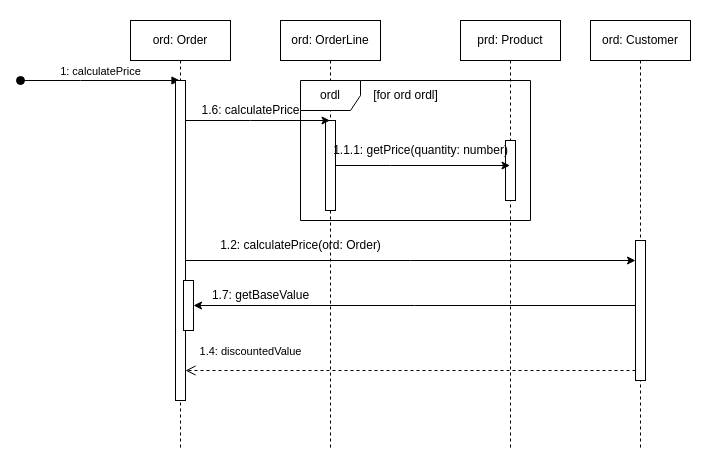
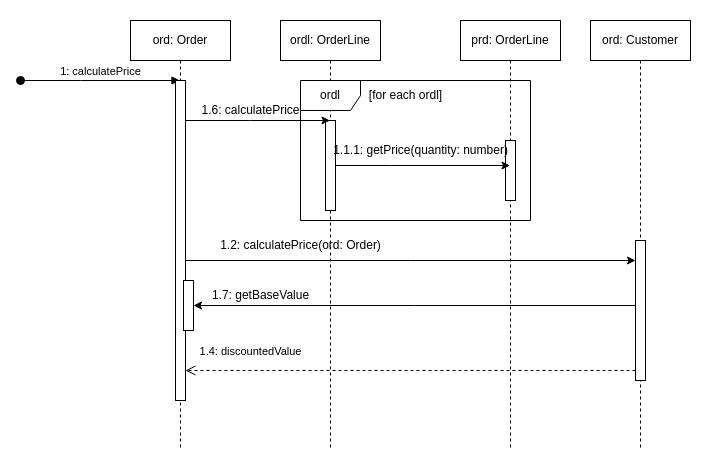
(331, 41) -> (331, 41)
(511, 41) -> (511, 41)
(406, 96) -> (406, 96)
